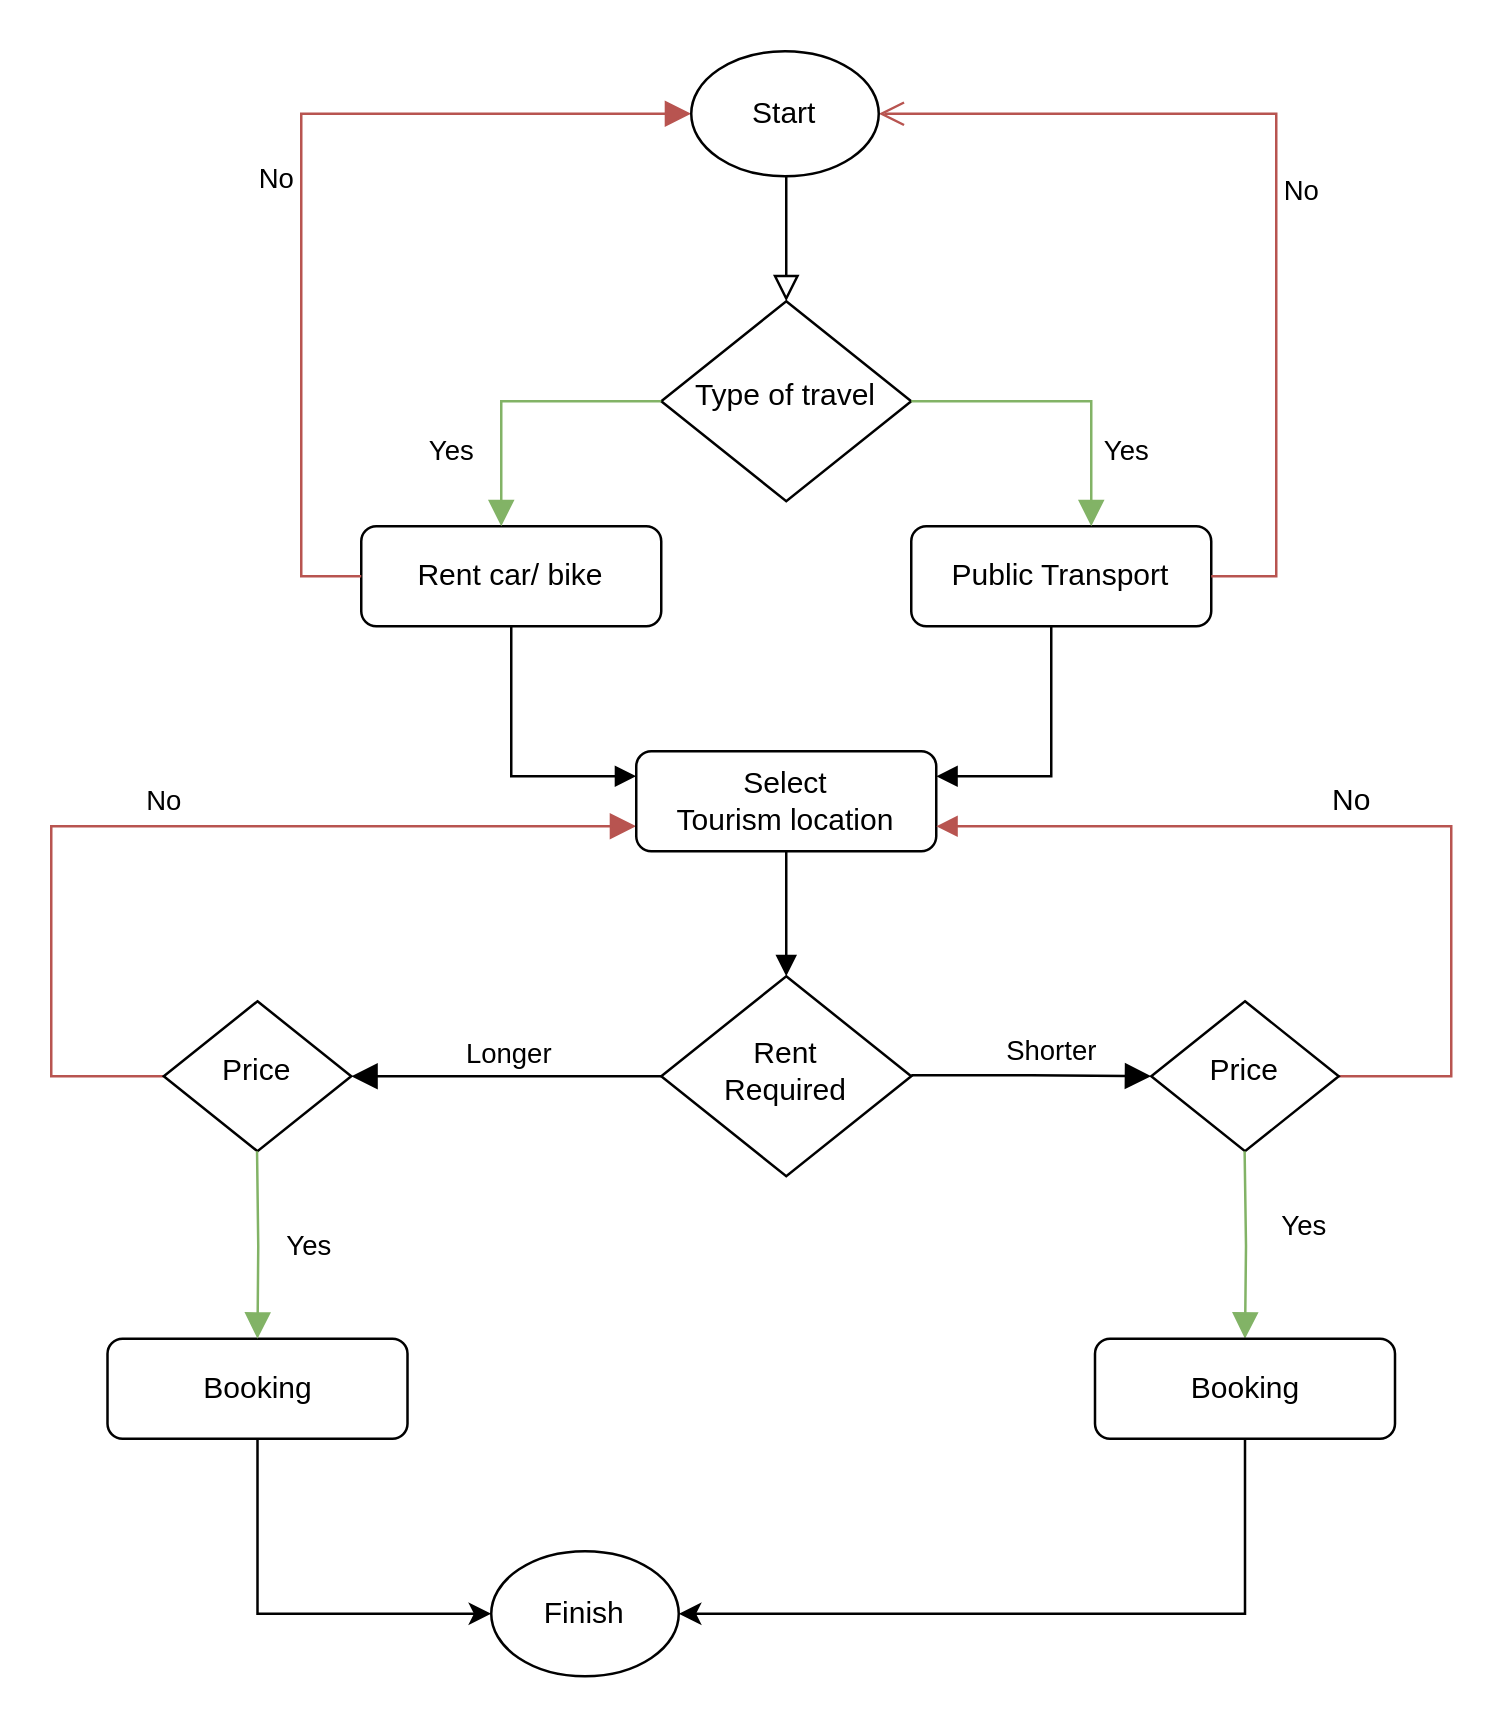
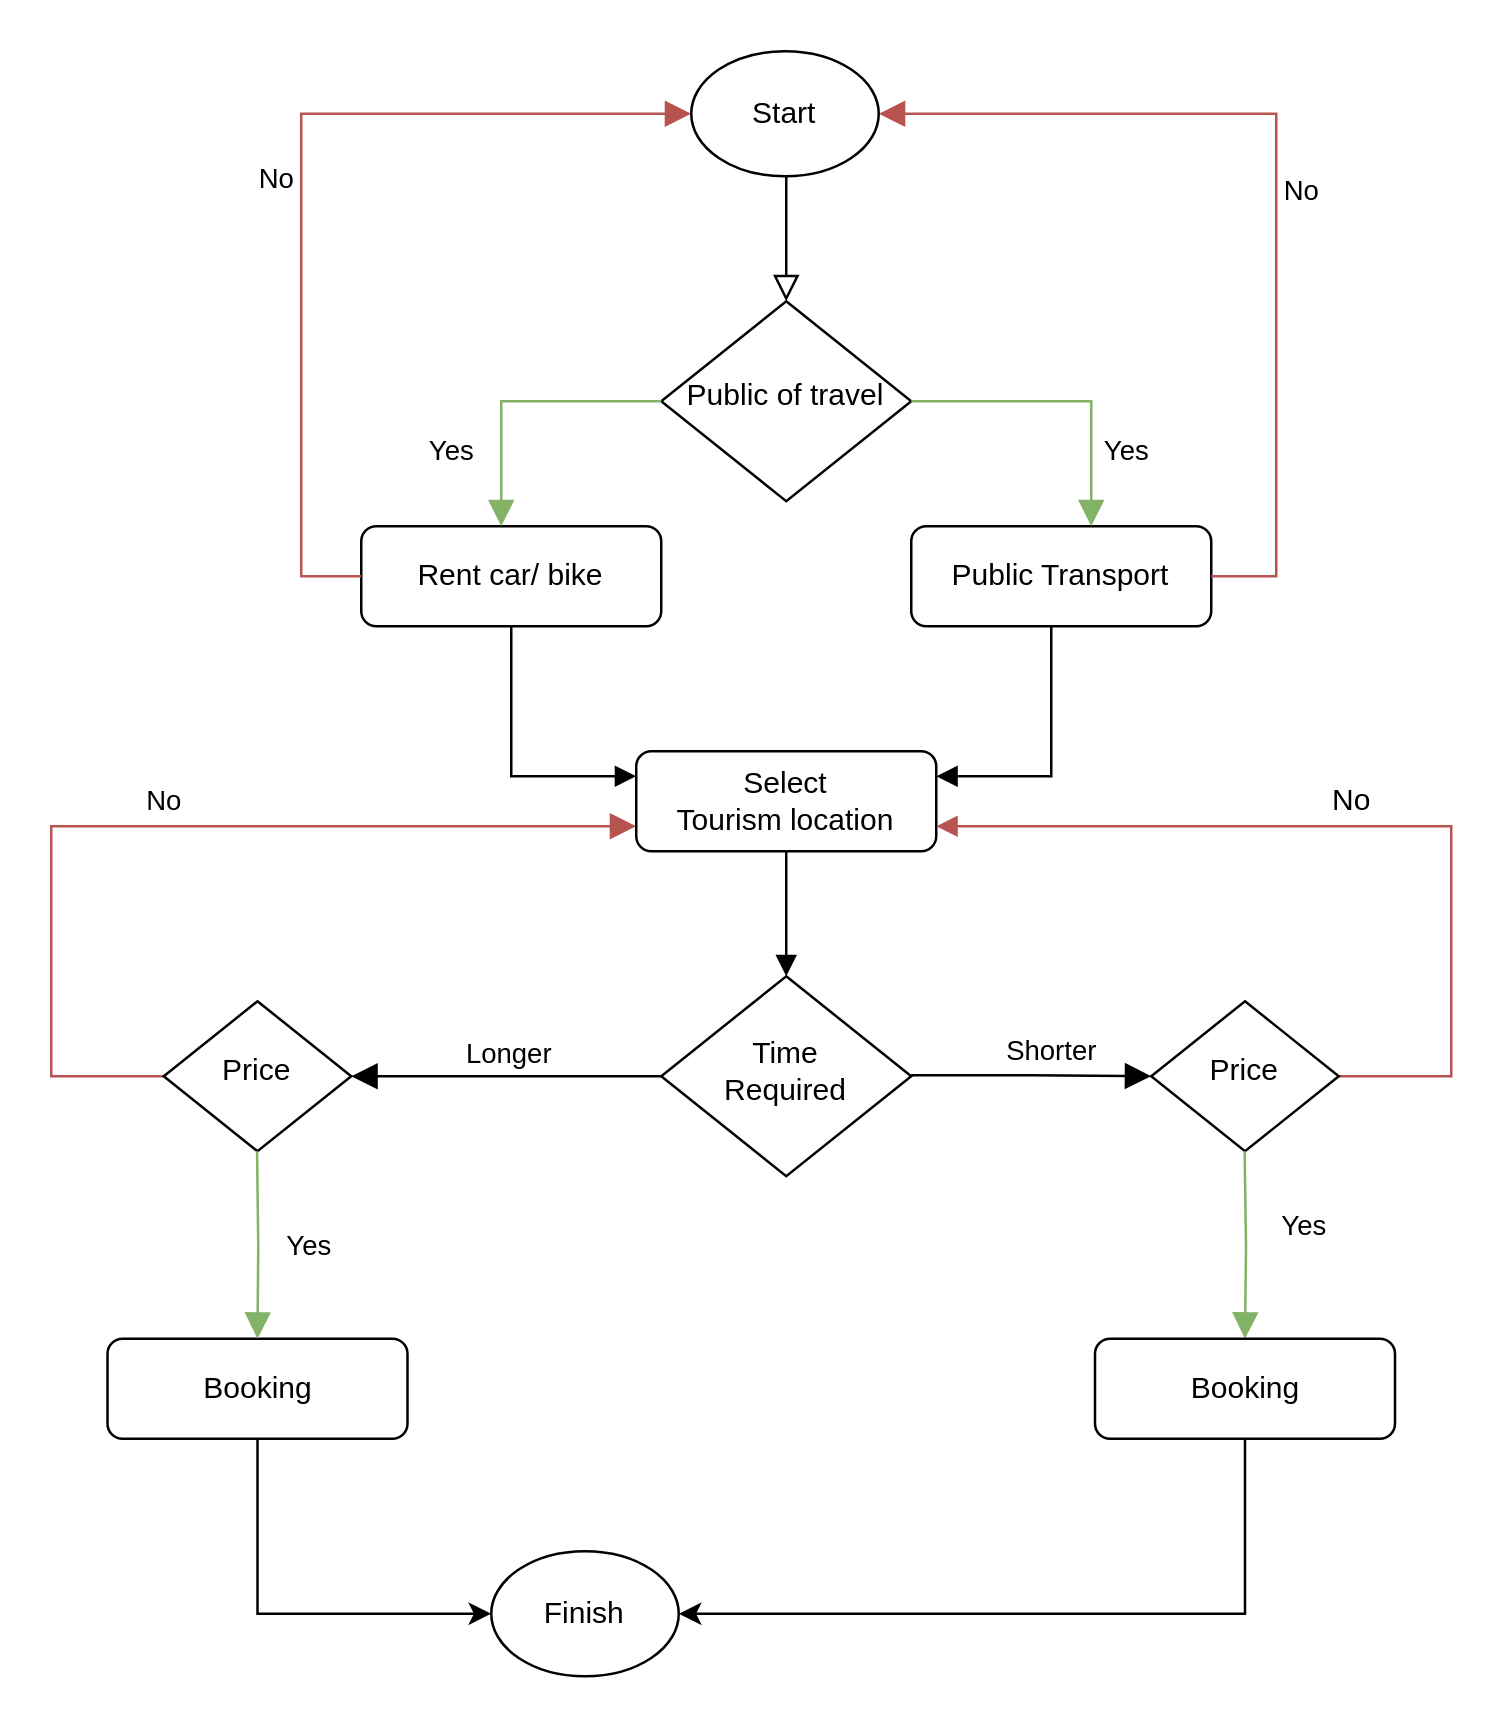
(896, 114) -> (905, 114)
(786, 396) -> (786, 396)
(786, 1071) -> (786, 1071)
